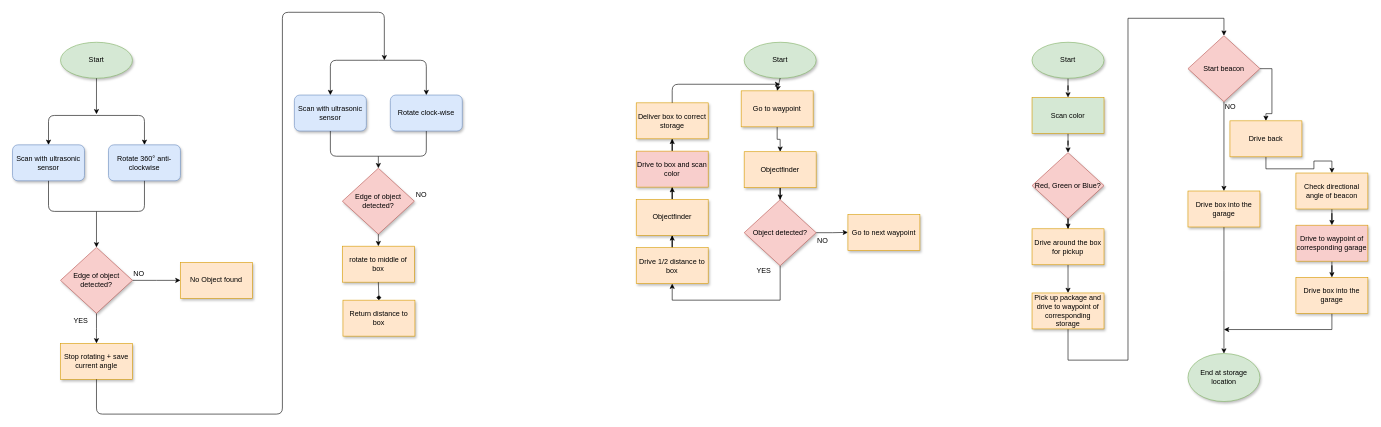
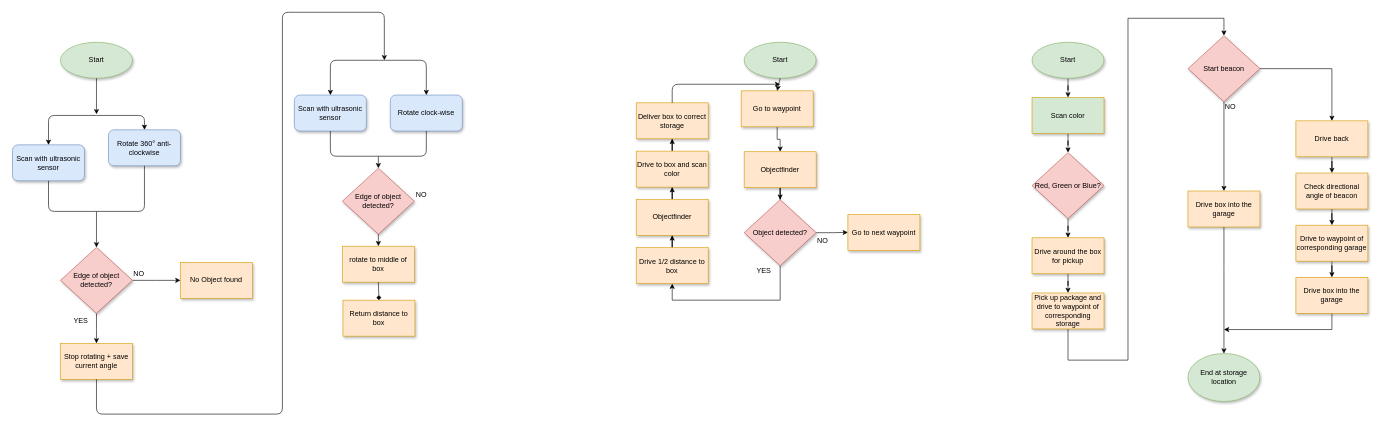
(1266, 139) -> (1332, 139)
(144, 163) -> (144, 148)
(672, 169) -> (672, 169)
(1332, 243) -> (1332, 243)
(1068, 247) -> (1068, 256)
